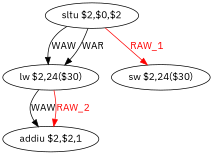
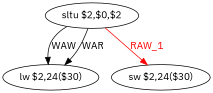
(51, 139) -> none
